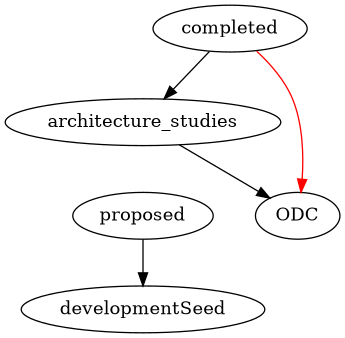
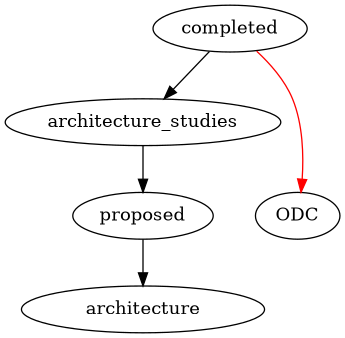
(219, 168) -> (143, 163)
(143, 309) -> (143, 309)
